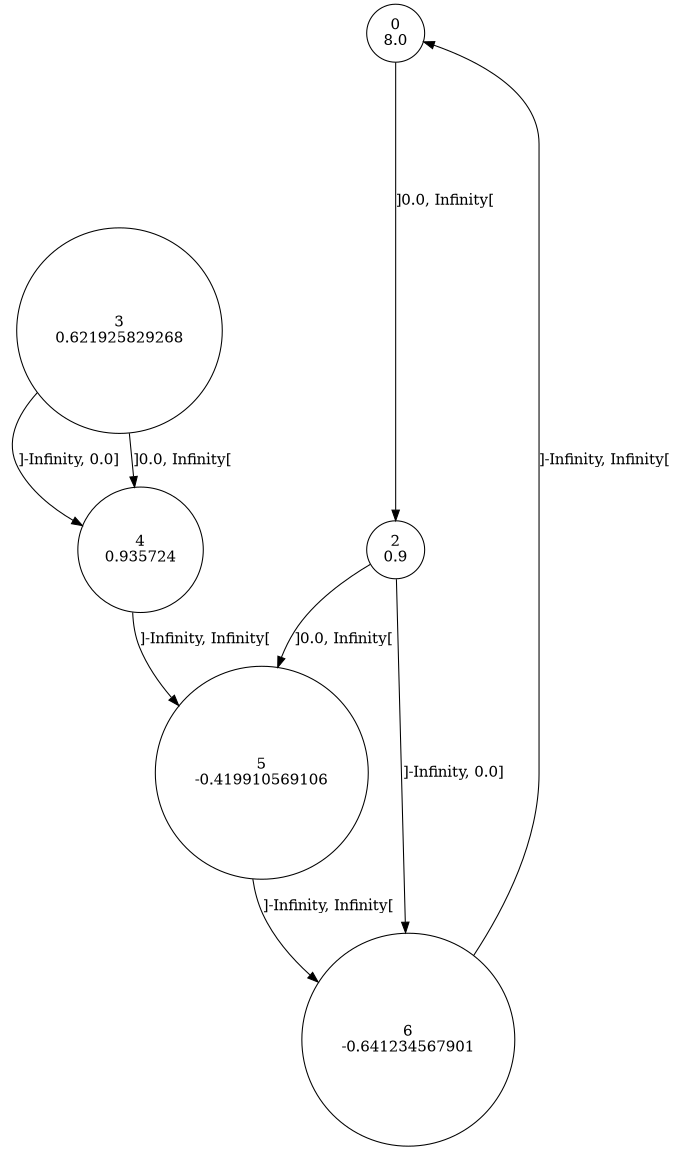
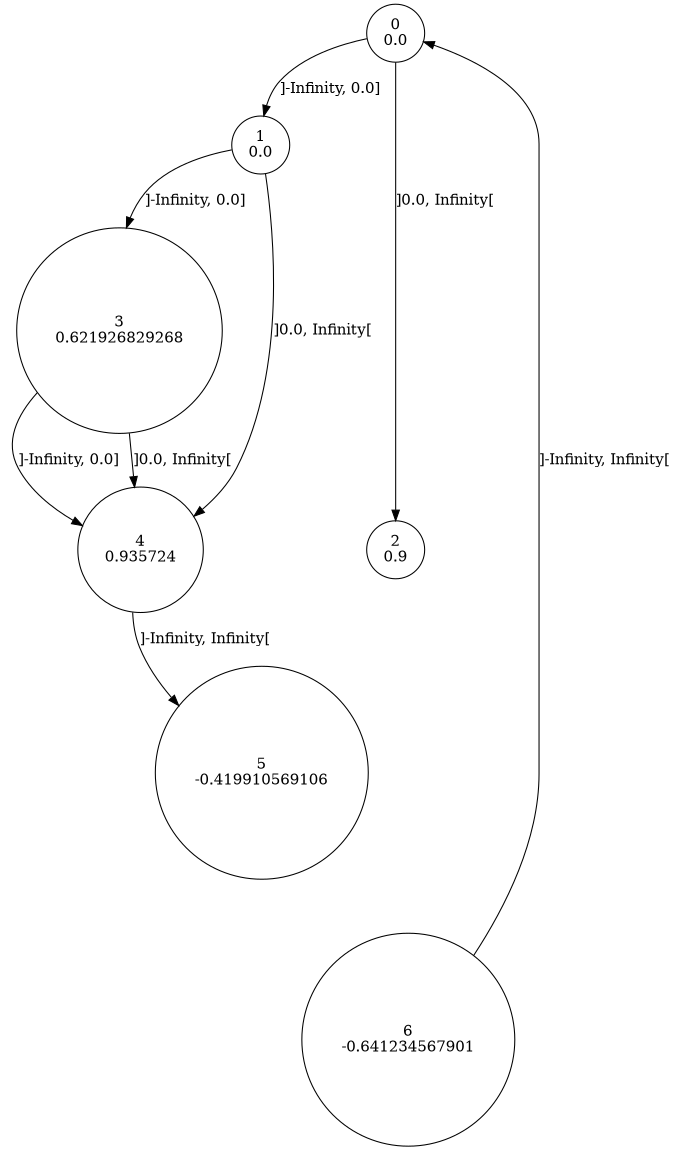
(396, 33) -> (396, 33)
none -> (261, 145)
(119, 331) -> (119, 331)
(318, 603) -> none
(401, 751) -> none
(273, 932) -> none
